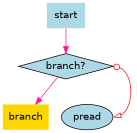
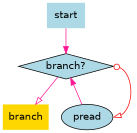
(49, 88) -> (49, 88)
none -> (78, 94)
